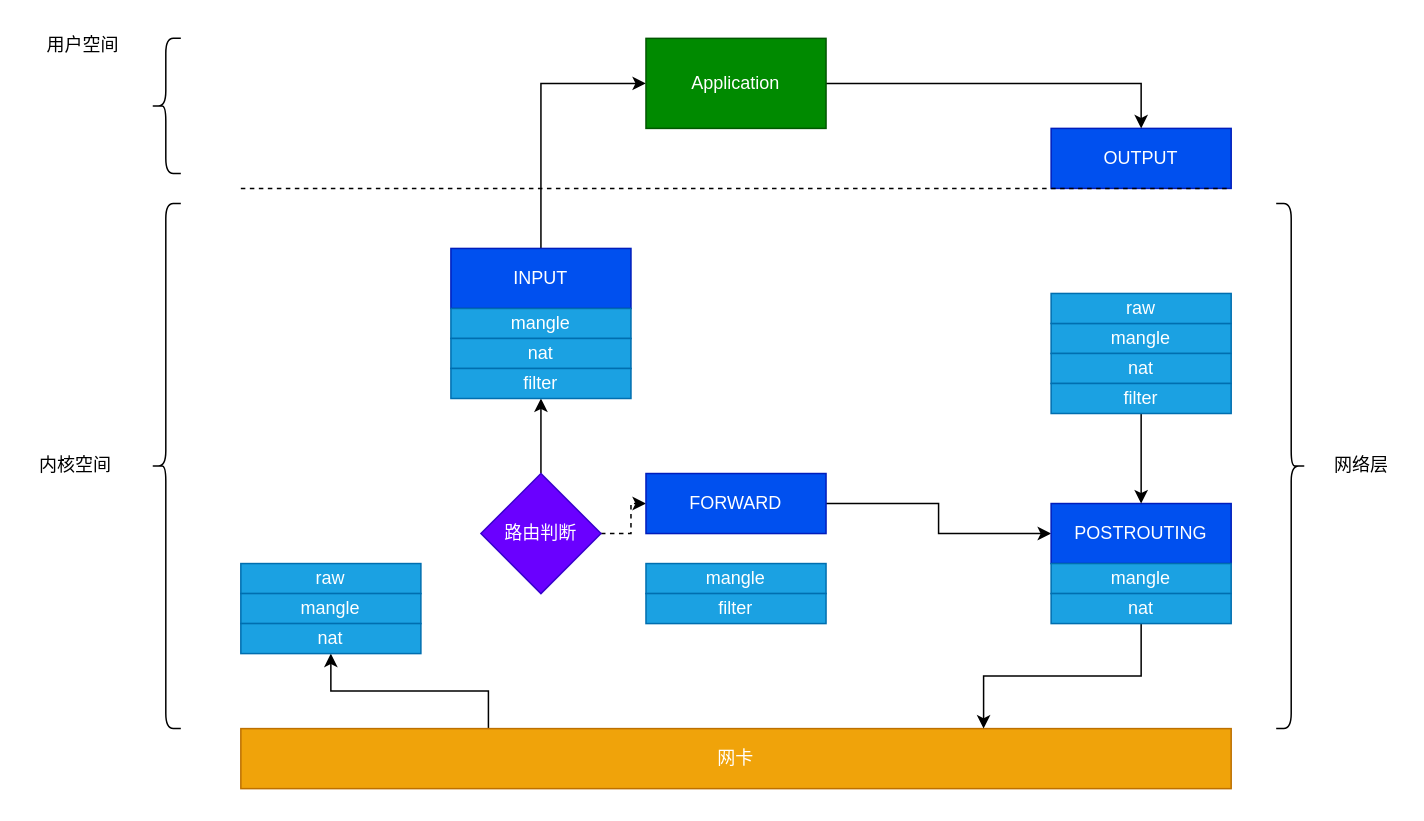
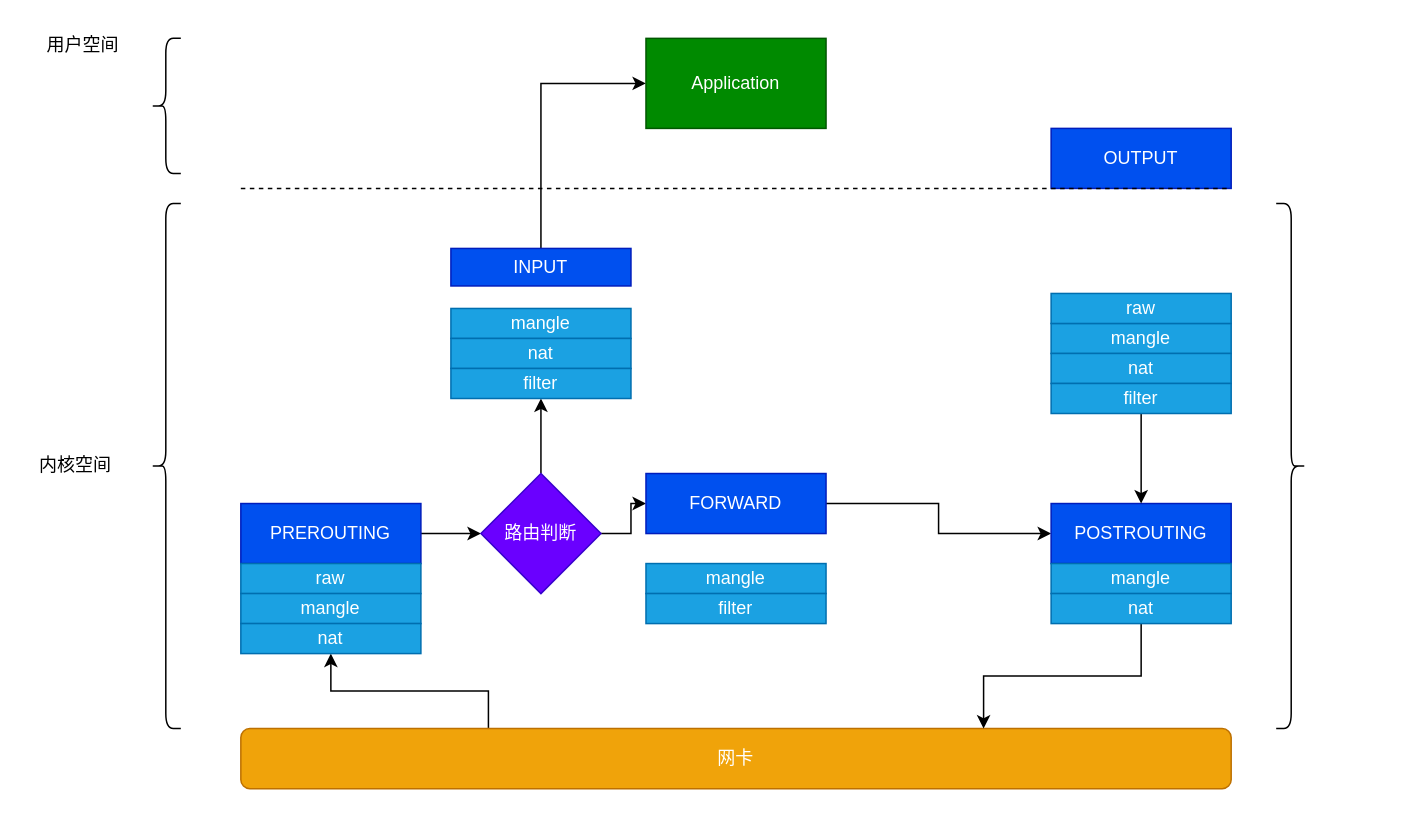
(1001, 83) -> none
(541, 278) -> (541, 267)
(1361, 466) -> none
(631, 530) -> (631, 530)
none -> (331, 533)
none -> (446, 533)
(736, 758) -> (736, 758)
